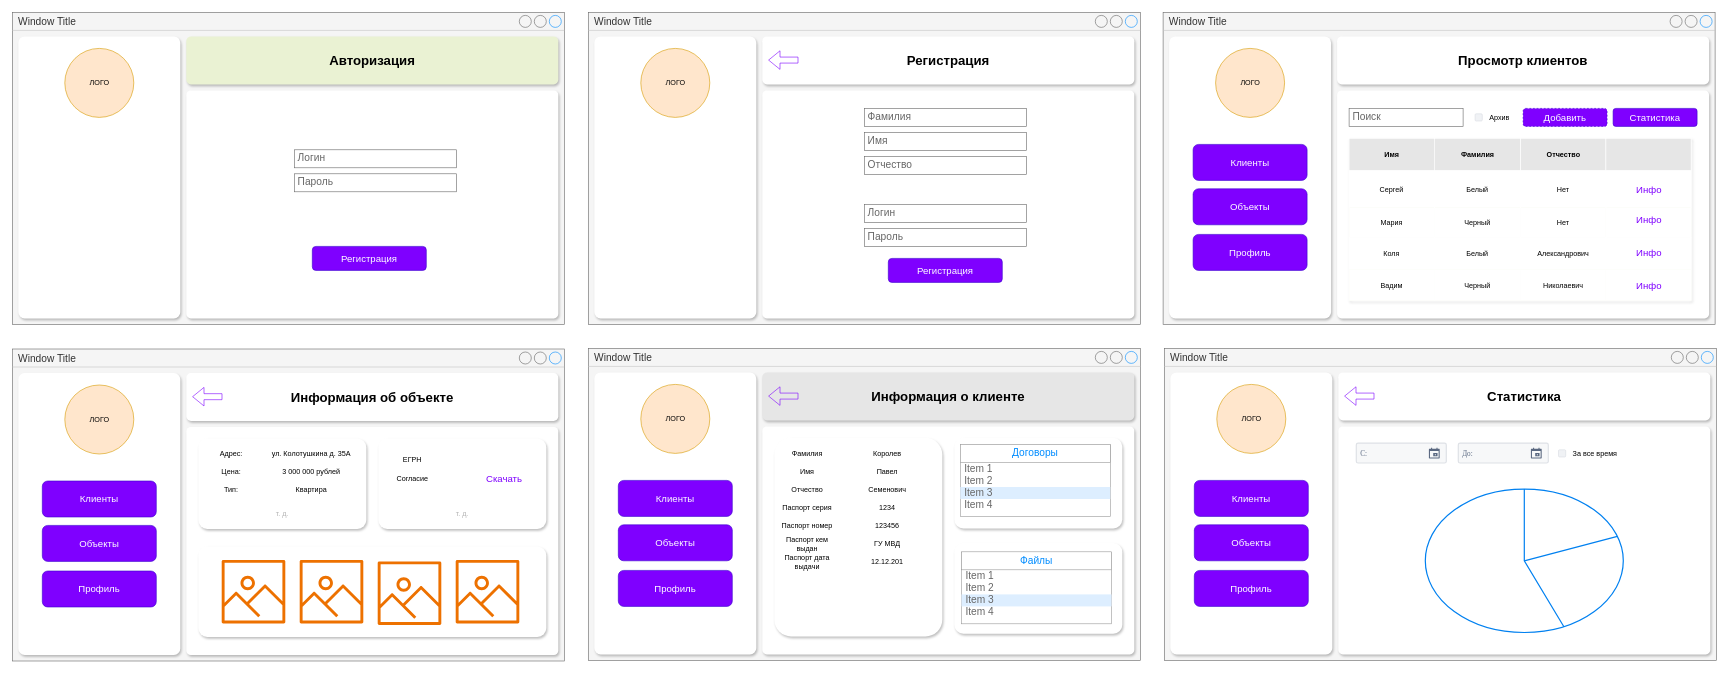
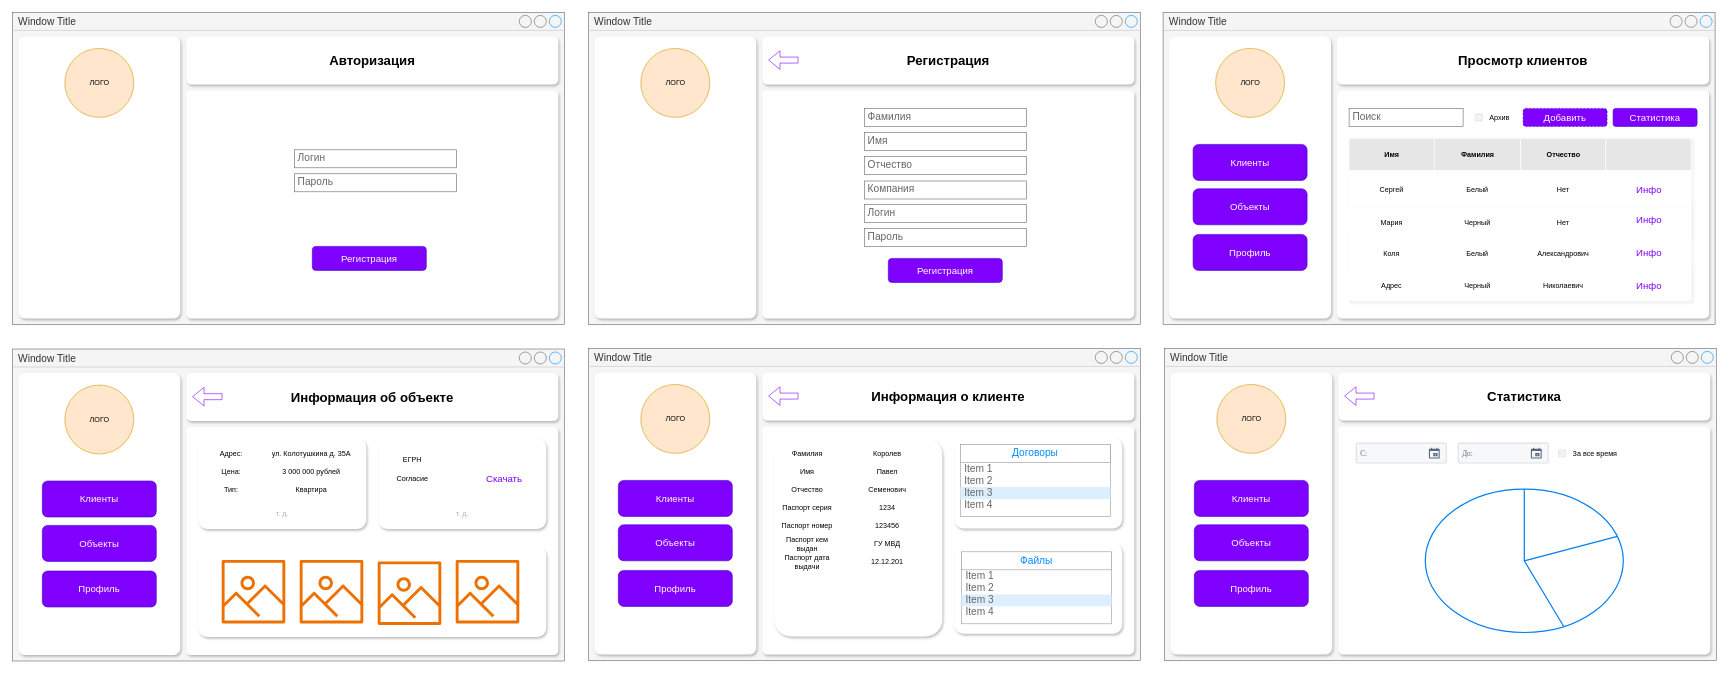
(372, 60) -> (372, 60)
none -> (945, 190)
(1392, 285) -> (1392, 285)
(948, 396) -> (948, 396)
